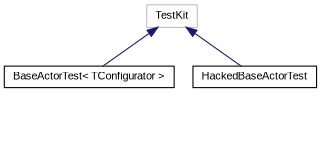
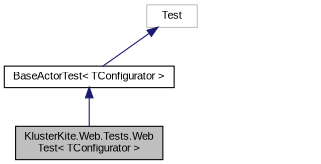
(172, 16) -> (172, 16)
(255, 77) -> none
none -> (89, 143)
